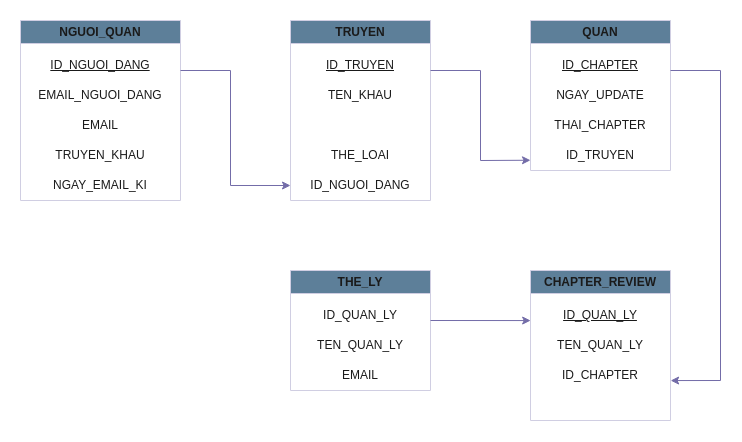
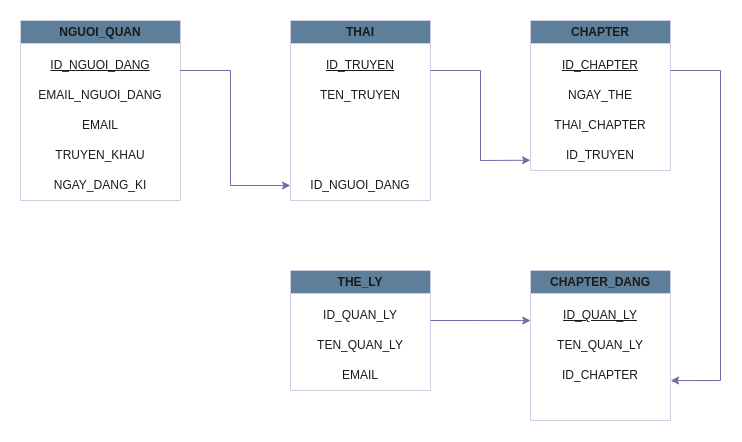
(361, 33) -> (361, 33)
(601, 33) -> (601, 33)
(361, 96) -> (361, 96)
(601, 96) -> (601, 96)
(361, 156) -> none
(101, 186) -> (101, 186)
(601, 283) -> (601, 283)
